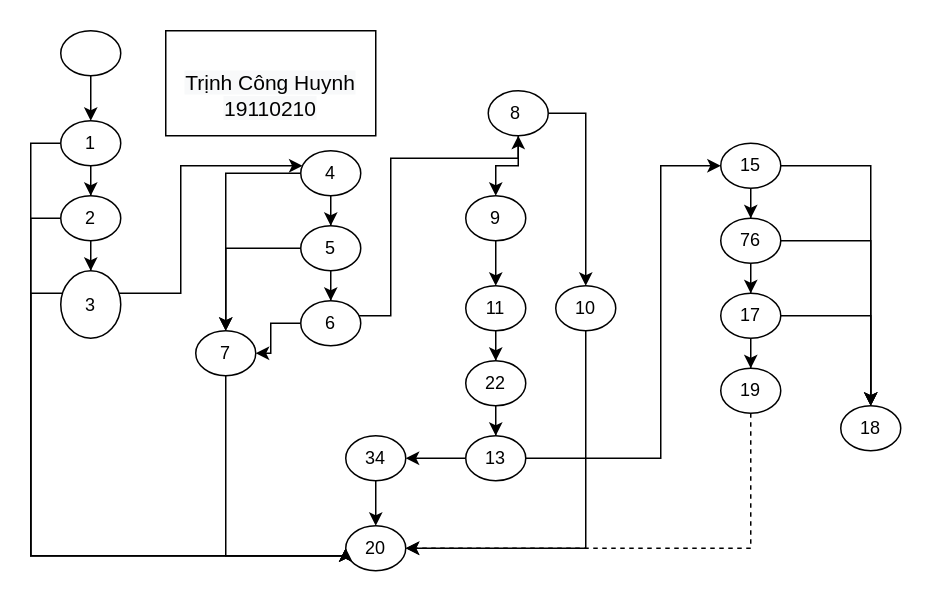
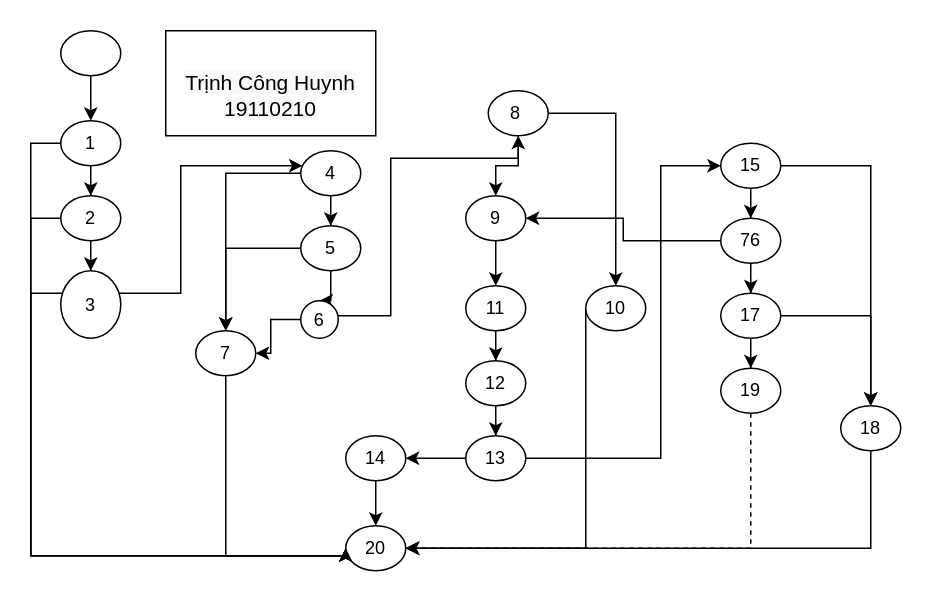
(824, 241) -> (623, 235)
(586, 308) -> (616, 308)
(331, 323) -> (320, 320)
(496, 383) -> (496, 383)
(376, 458) -> (376, 458)
none -> (861, 548)
